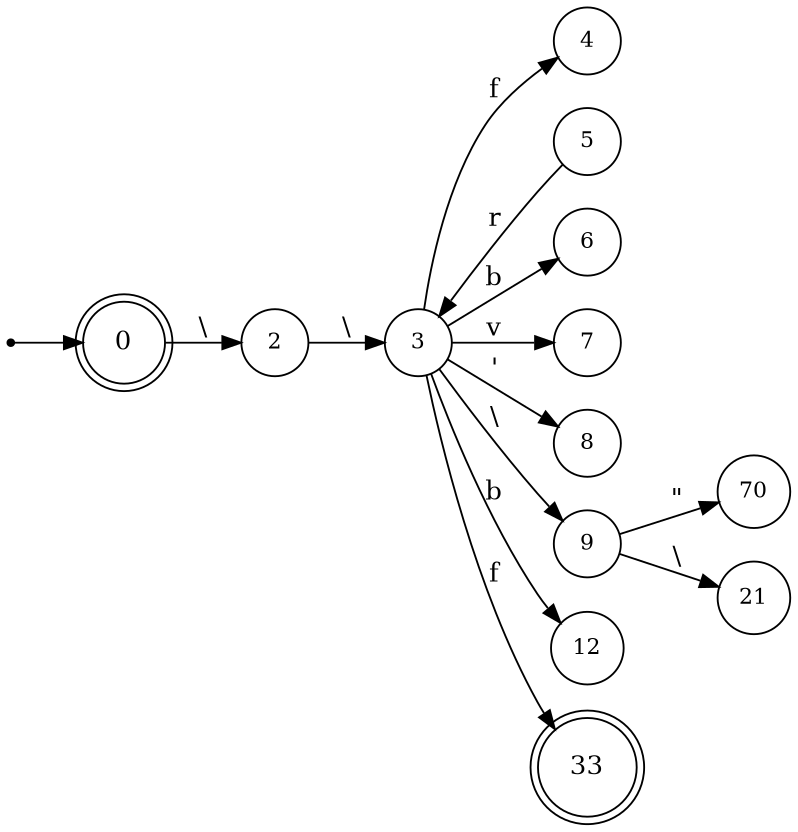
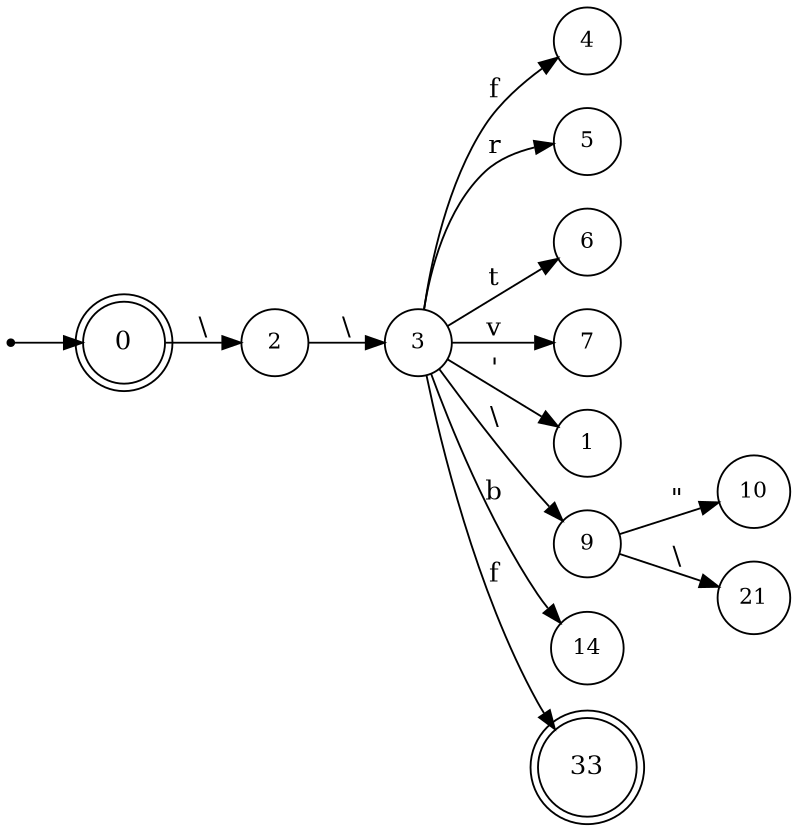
(505, 231) -> (464, 197)
(495, 278) -> (495, 278)
(587, 443) -> (587, 443)
(754, 492) -> (754, 492)
(587, 648) -> (587, 648)
